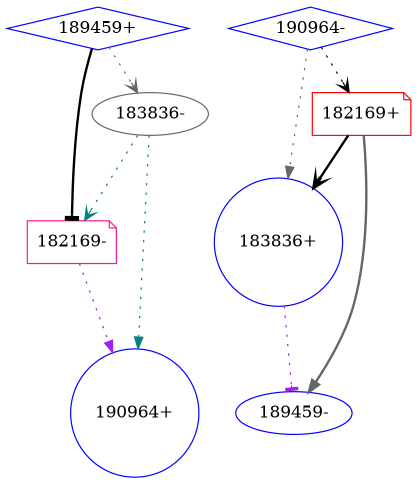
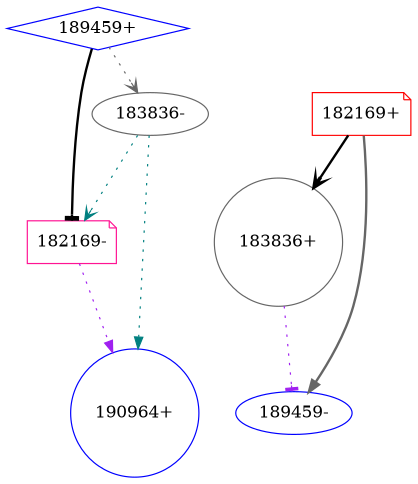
(311, 28) -> none
(278, 242) -> (278, 242)
